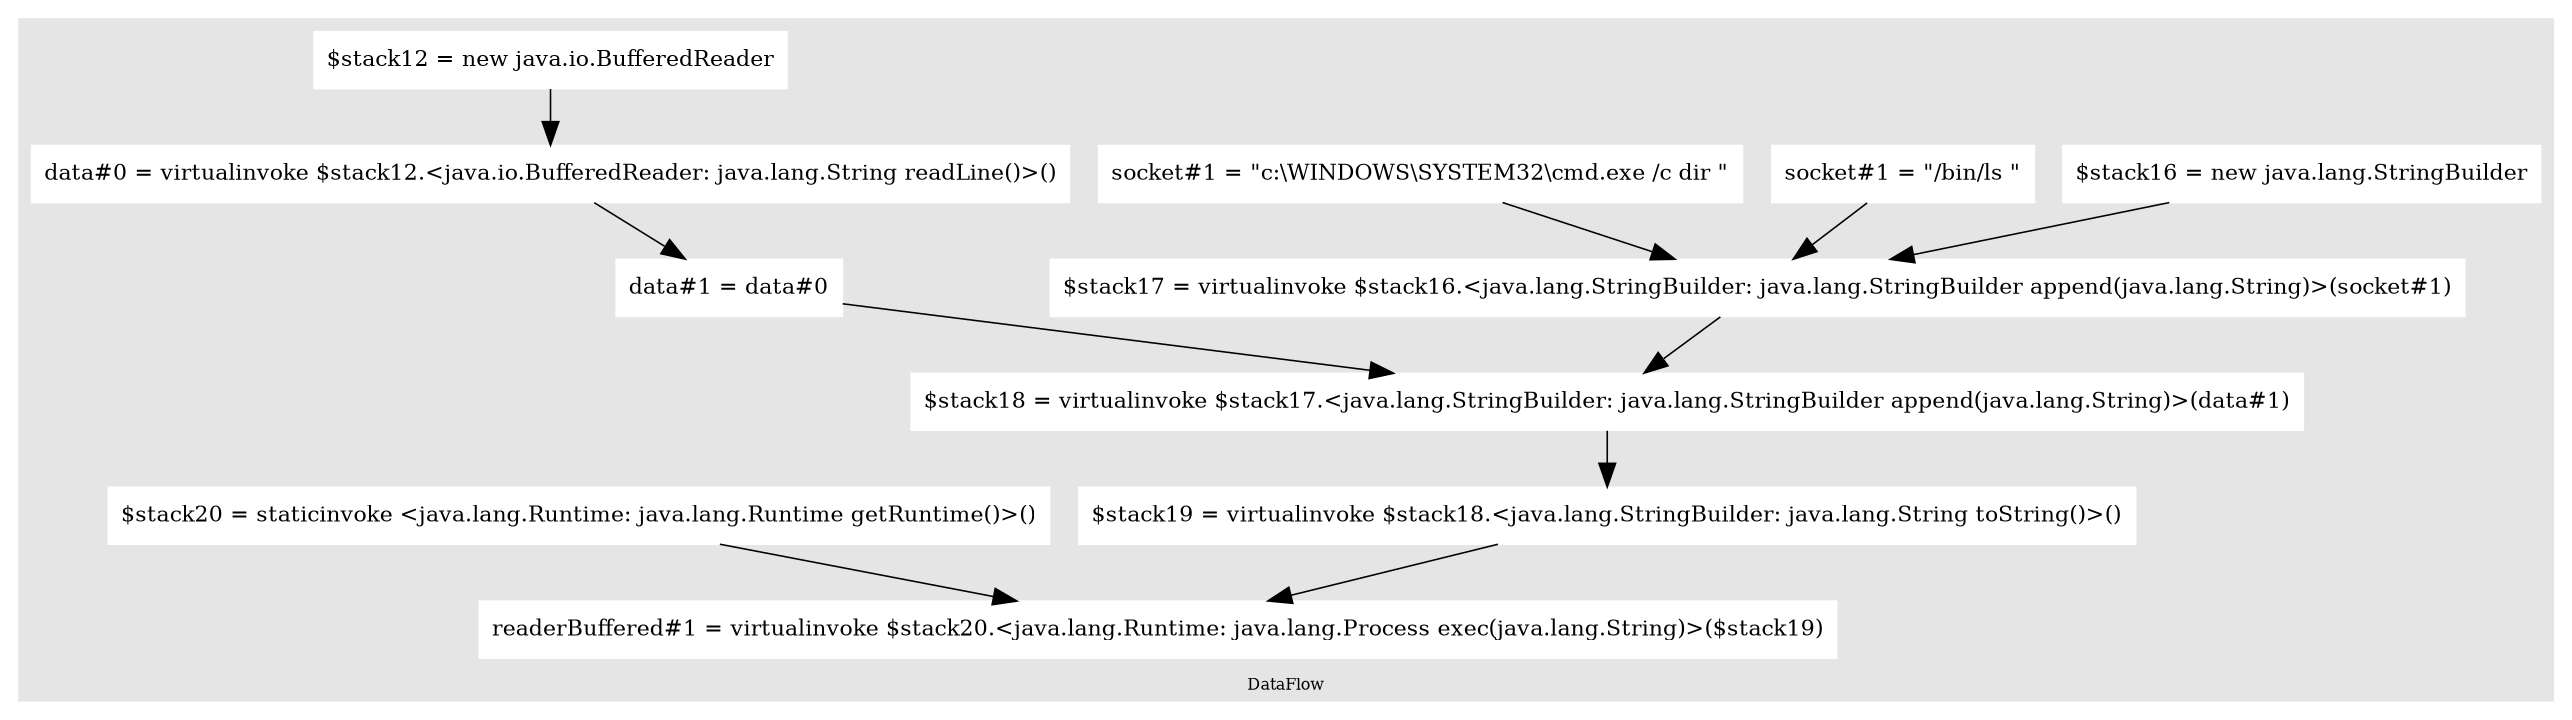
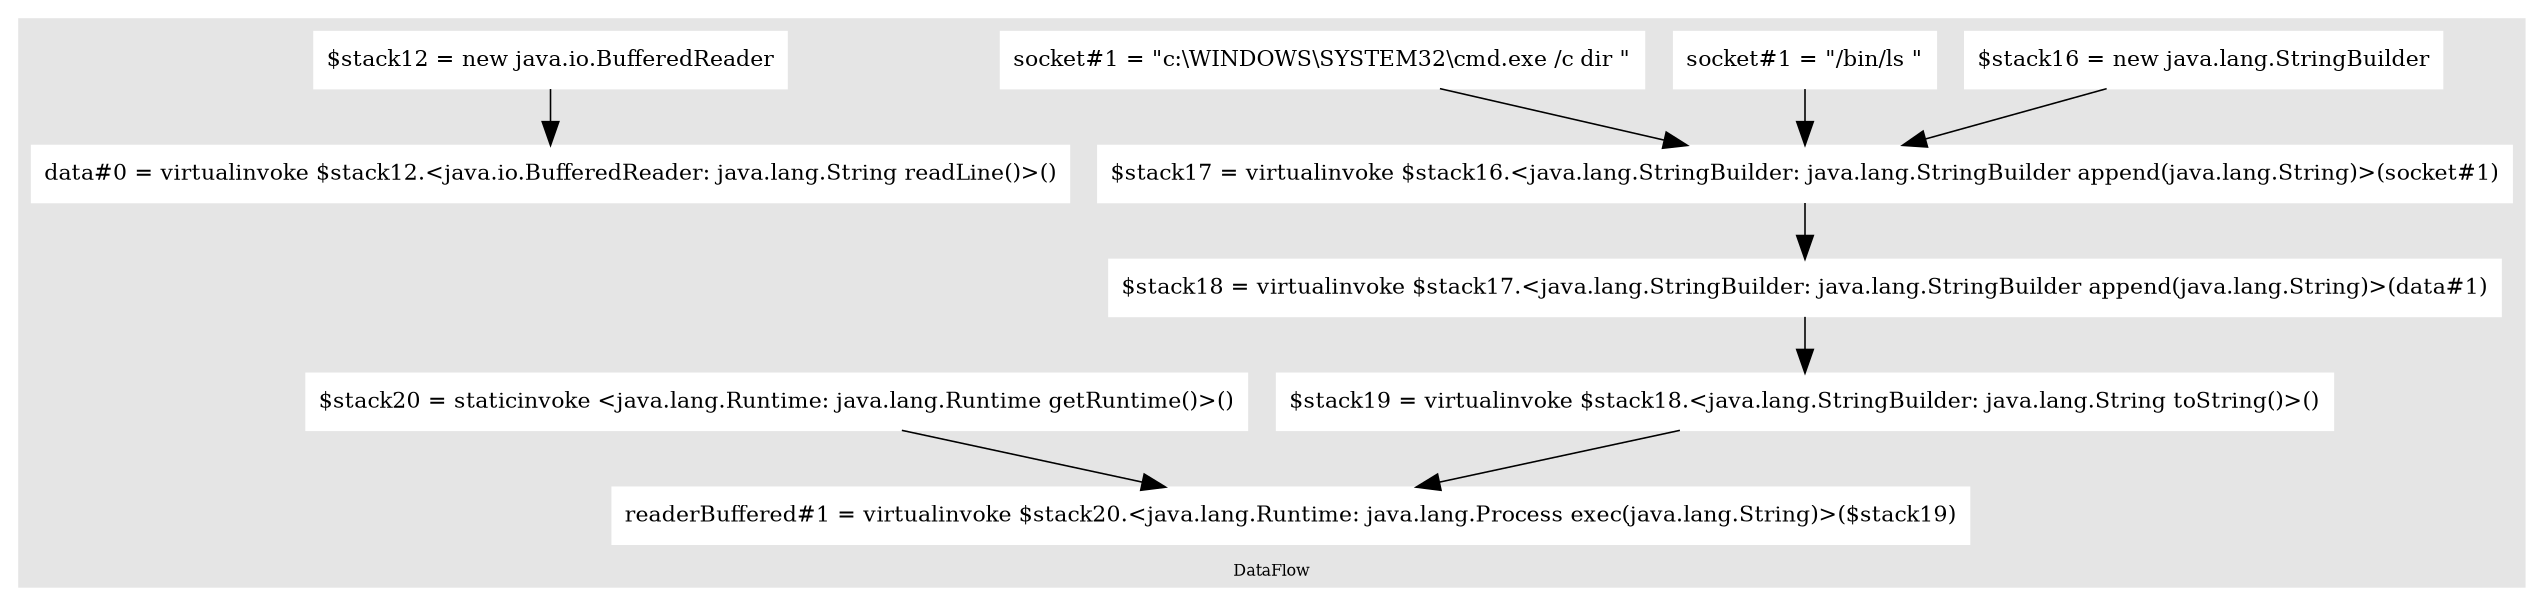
(729, 288) -> none
